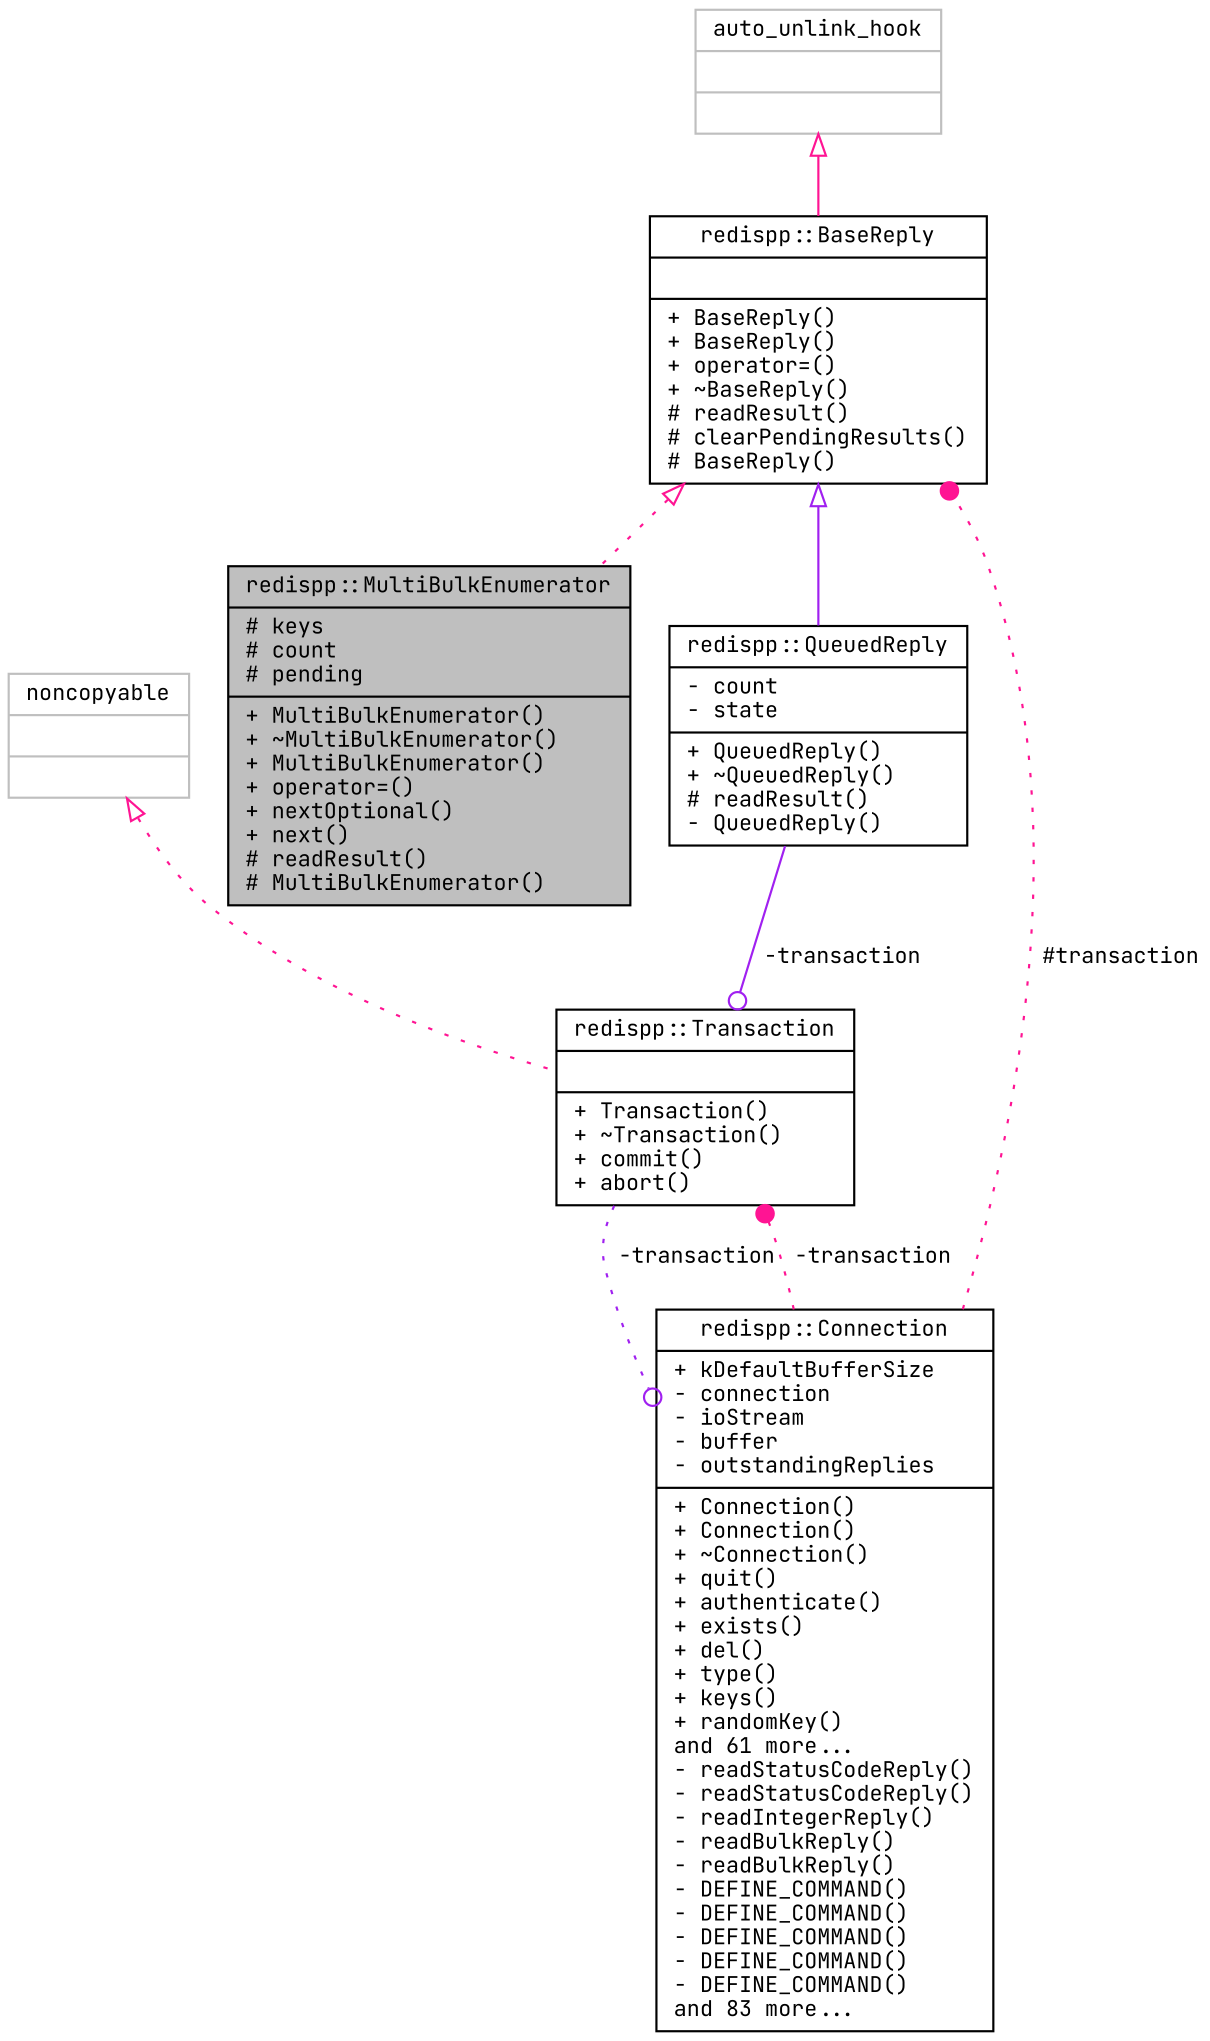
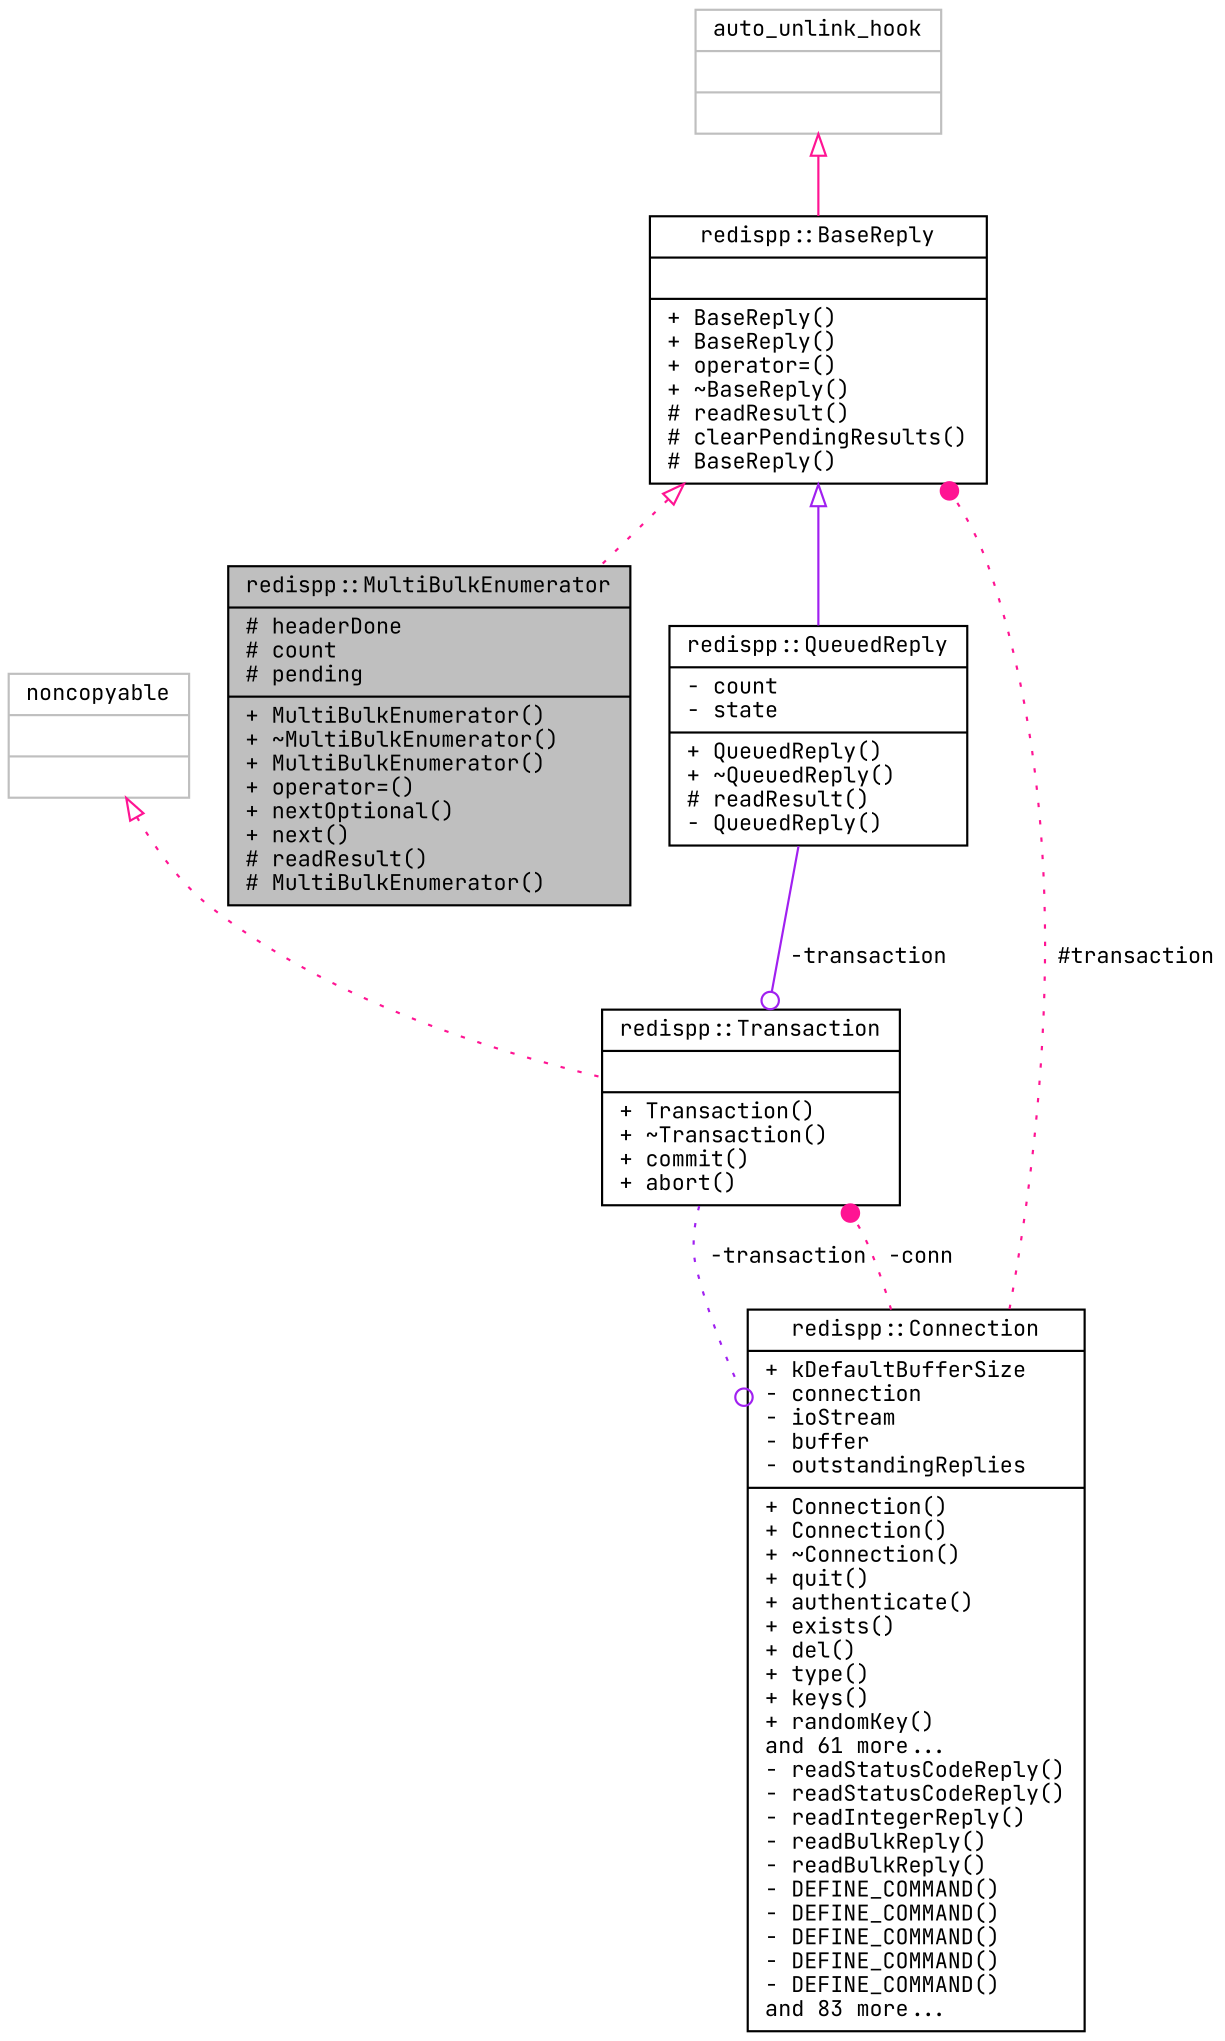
(286, 627) -> (325, 627)
(867, 1257) -> (915, 1257)
